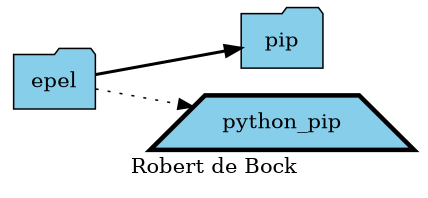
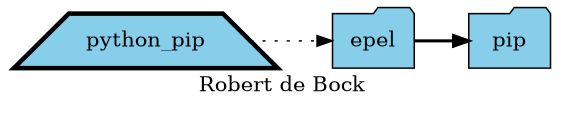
(137, 96) -> (284, 41)
